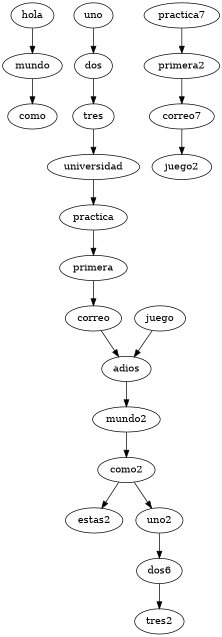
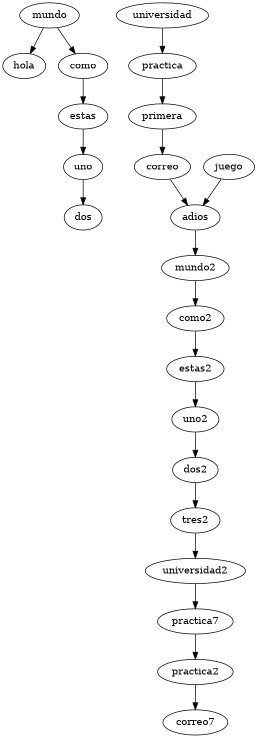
(32, 37) -> (38, 38)
(182, 66) -> (195, 672)
none -> (83, 116)
(93, 116) -> none
(182, 167) -> none
(141, 492) -> (195, 391)
(159, 571) -> (195, 470)
none -> (195, 571)
